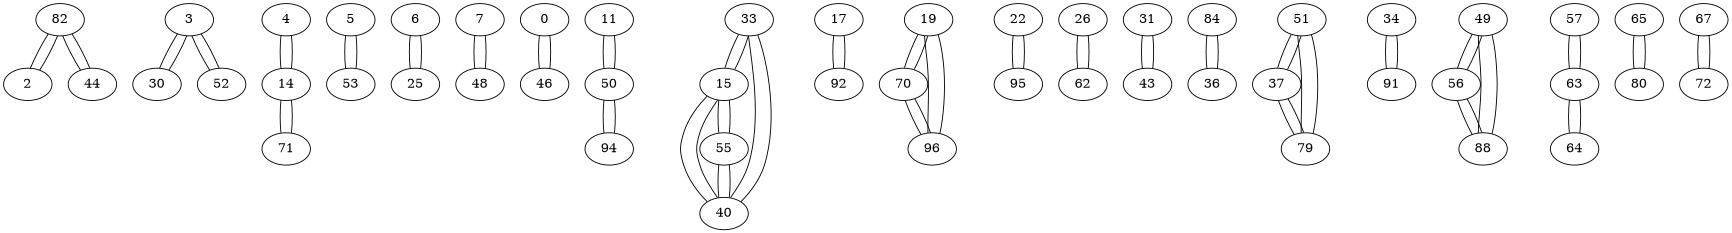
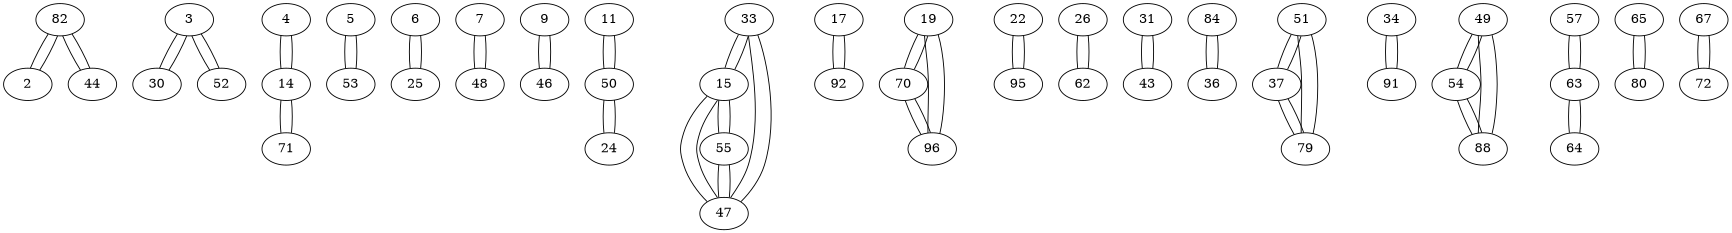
(545, 20) -> (545, 20)
(1456, 84) -> (1456, 84)
(609, 149) -> (609, 149)
(724, 214) -> (724, 214)
